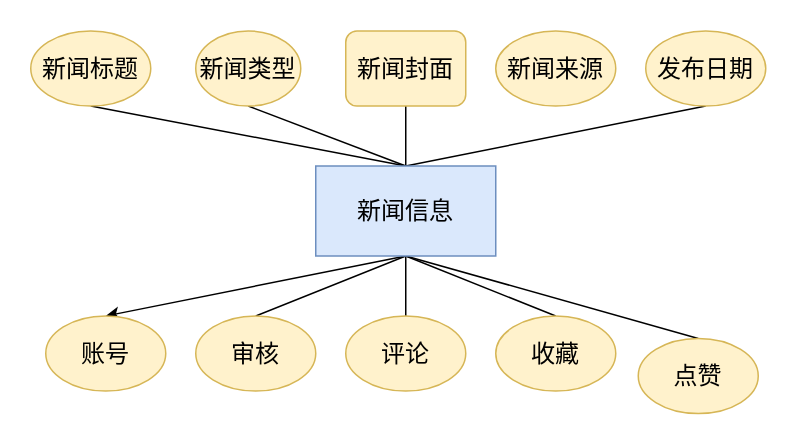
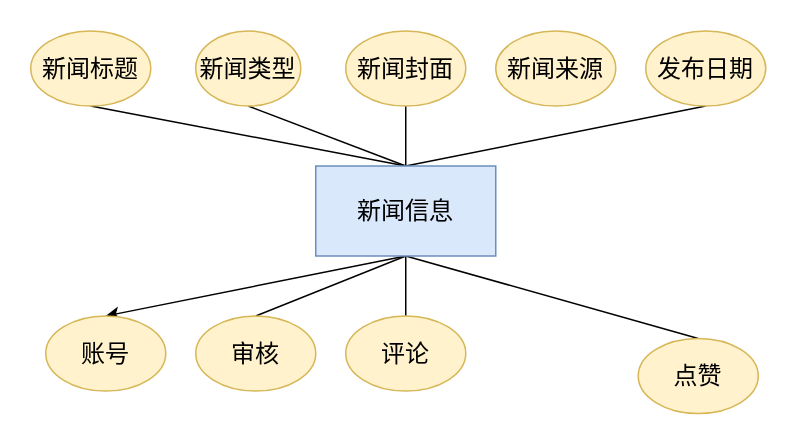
(406, 68) -> (406, 68)
(487, 288) -> none
(556, 353) -> none
